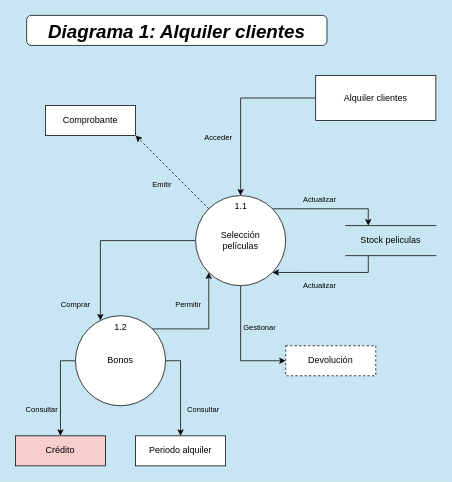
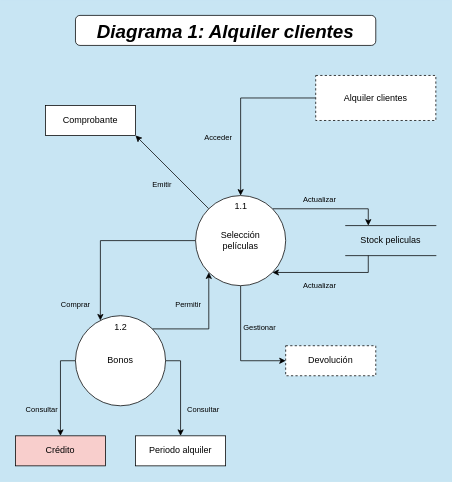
(177, 30) -> (225, 30)
(375, 98) -> (375, 98)
(174, 174) -> (174, 174)
